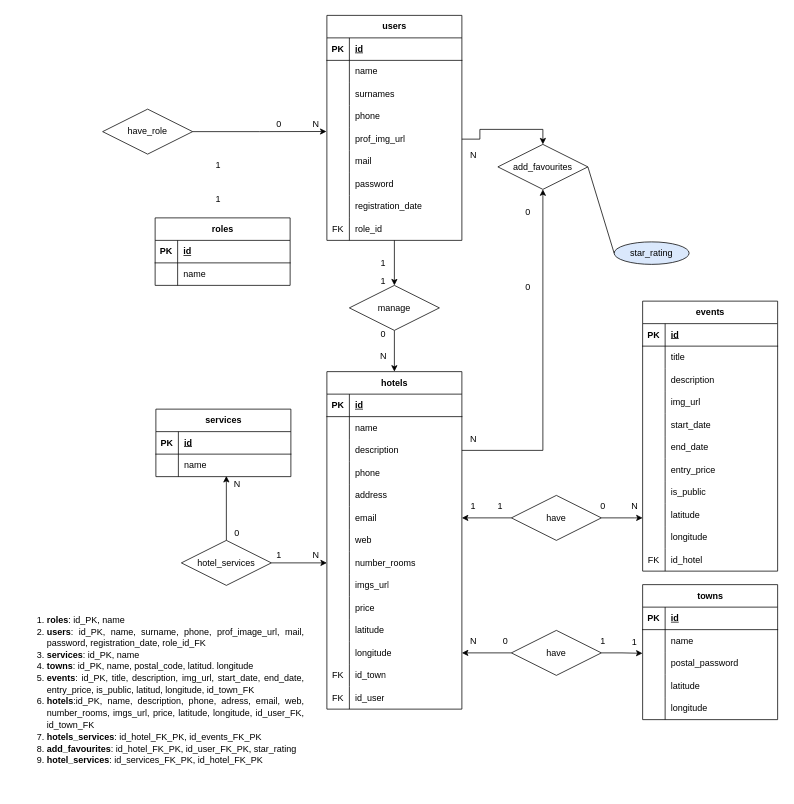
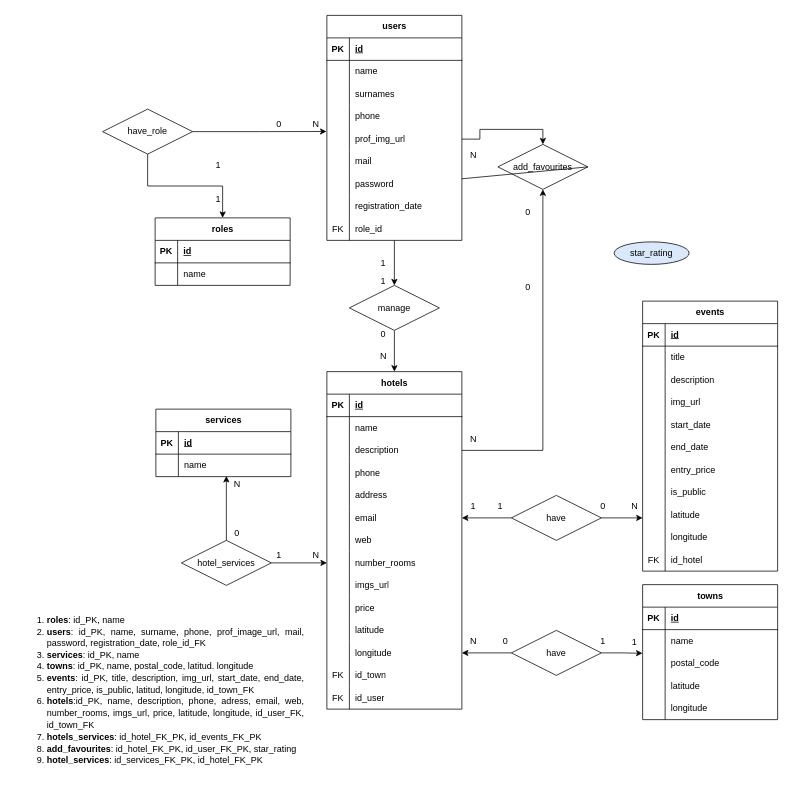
none -> (147, 171)
(601, 210) -> (526, 173)
(708, 663) -> (697, 663)
